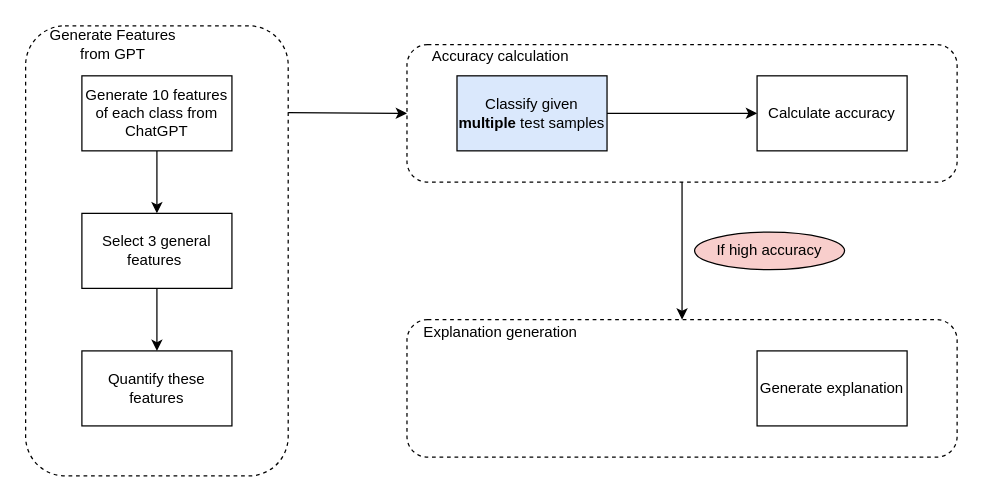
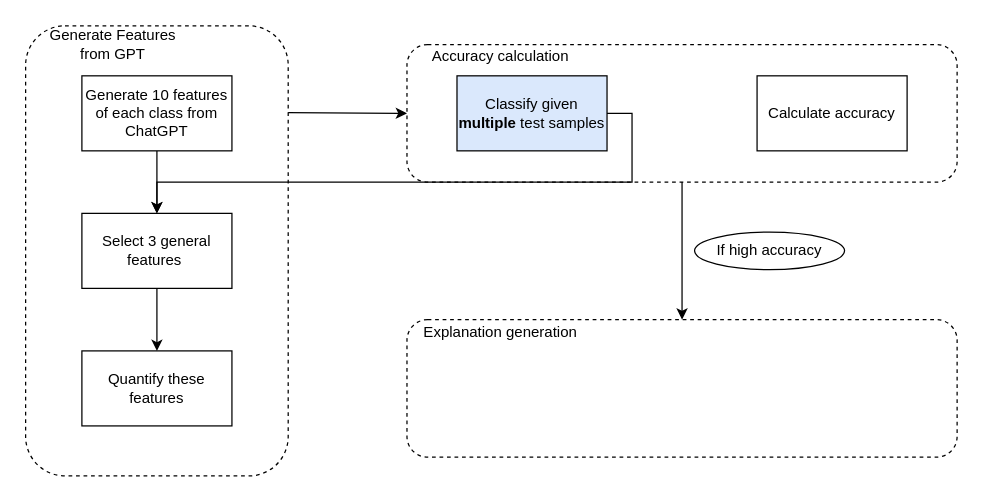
(689, 113) -> (431, 182)
(769, 251) -> (769, 251)
(832, 388) -> none
